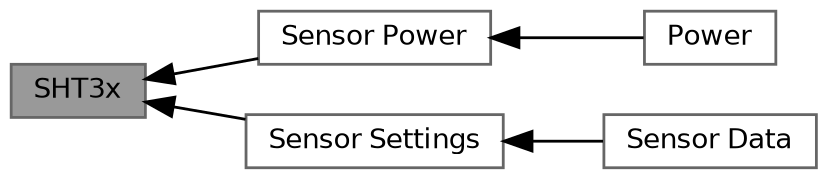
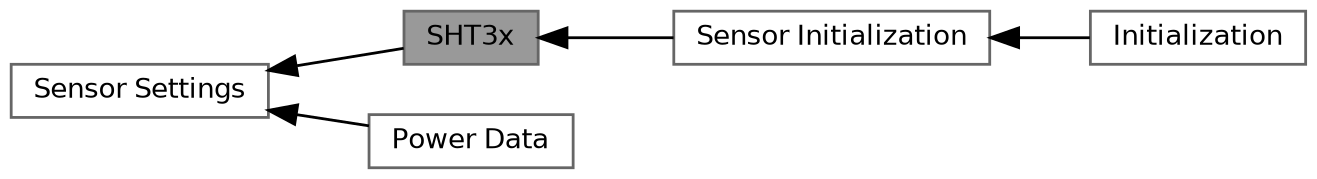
(375, 38) -> (832, 38)
(710, 38) -> (1198, 38)
(209, 113) -> (350, 57)
(710, 141) -> (471, 141)
